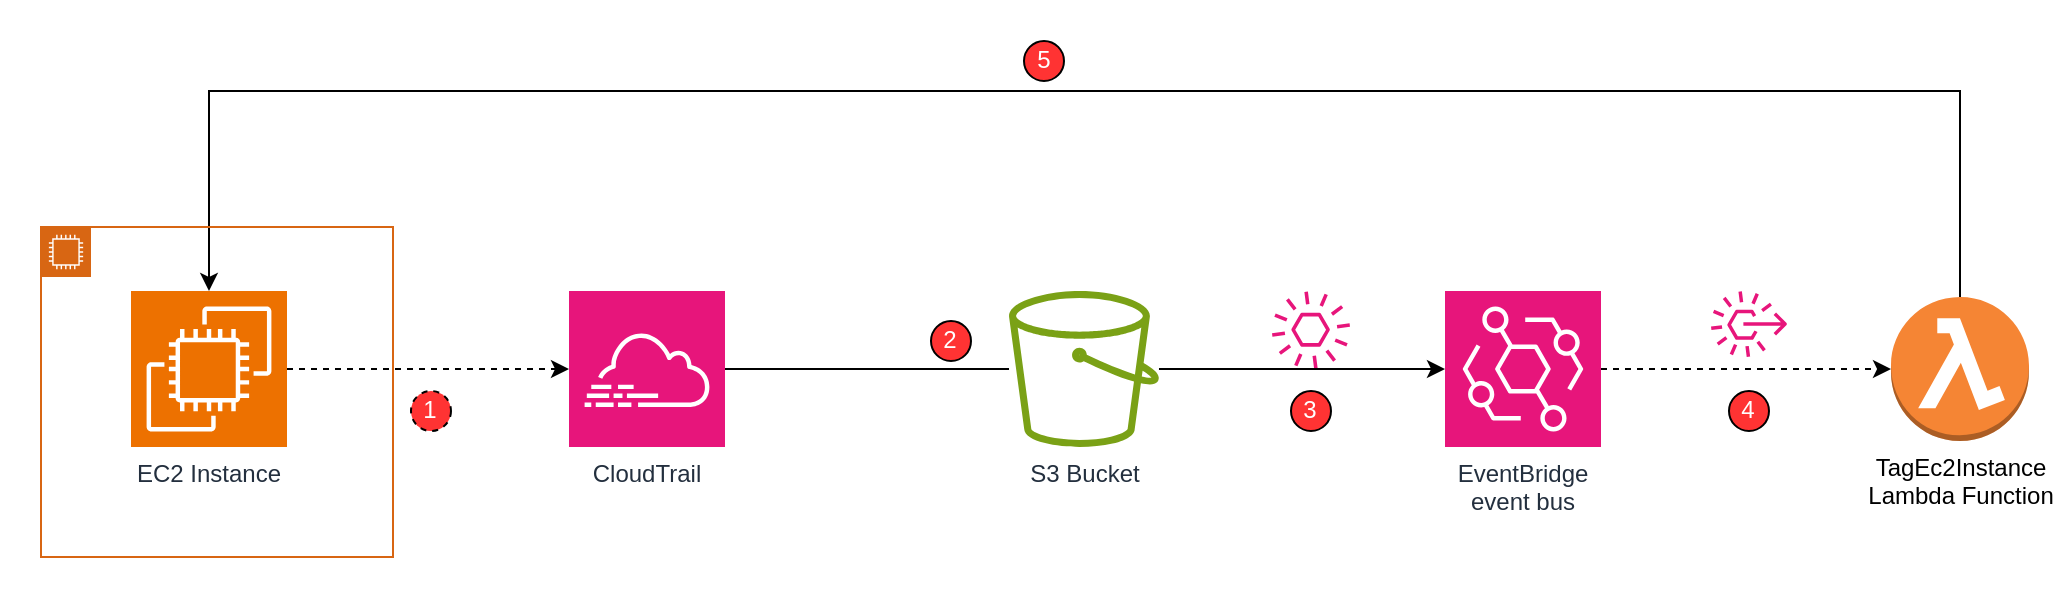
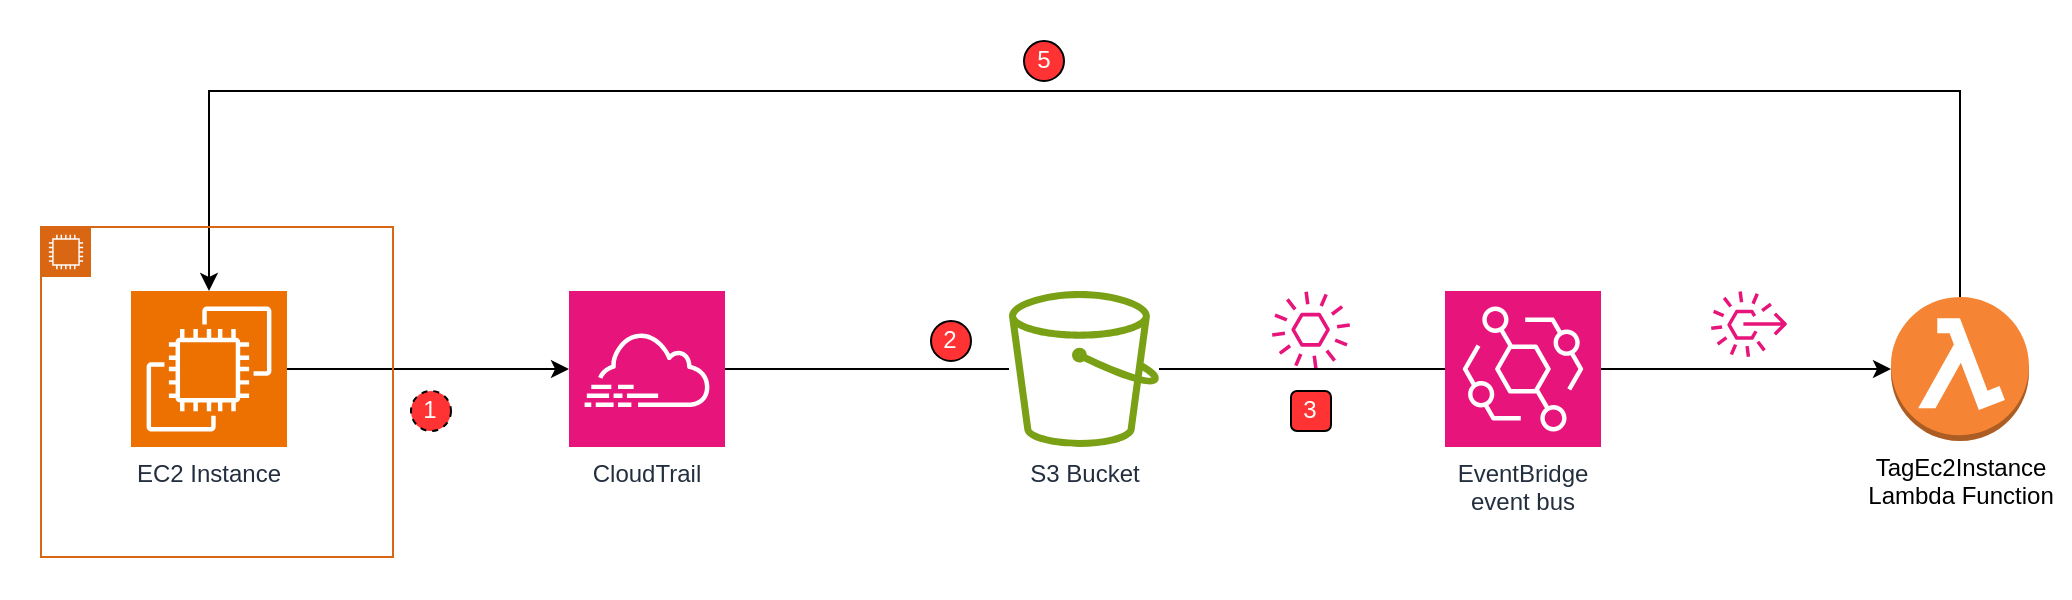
(475, 369) -> (475, 369)
(1430, 369) -> (1436, 369)
(1741, 369) -> (1741, 369)
(1311, 411) -> (1311, 411)
(1749, 411) -> none
